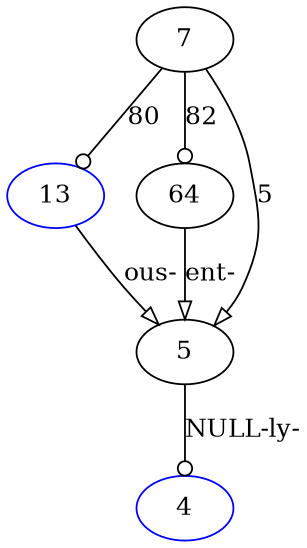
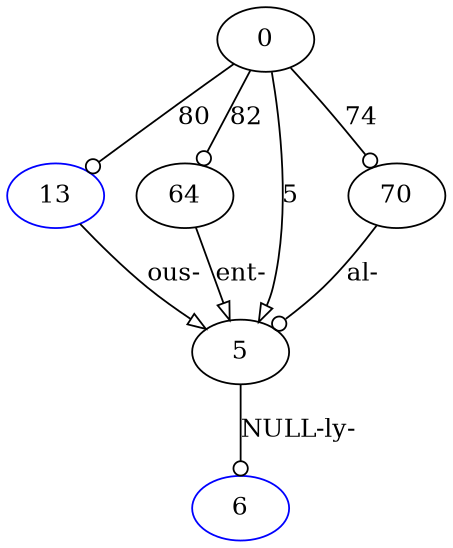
(185, 40) -> (266, 40)
none -> (397, 196)
(185, 508) -> (241, 508)
